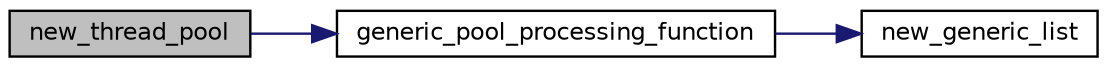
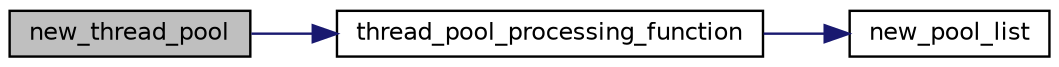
(556, 34) -> (550, 34)
(980, 34) -> (950, 34)
